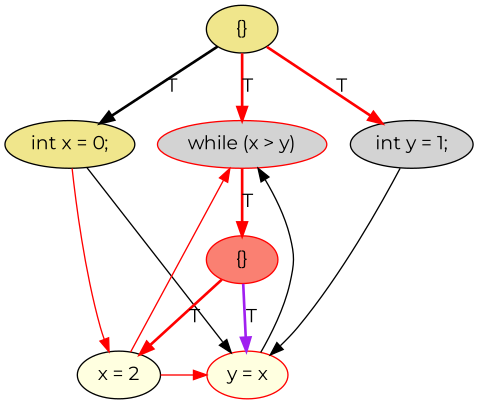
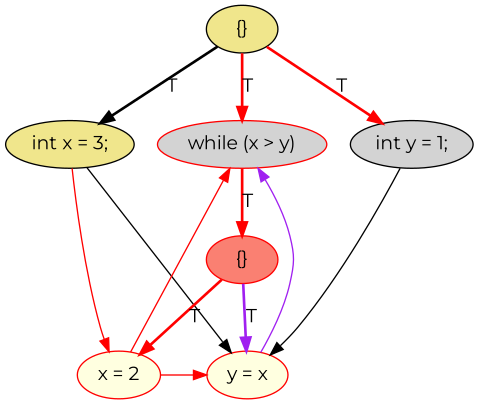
(70, 144) -> (70, 144)
(293, 266) -> (293, 266)
(119, 375) -> (119, 375)
